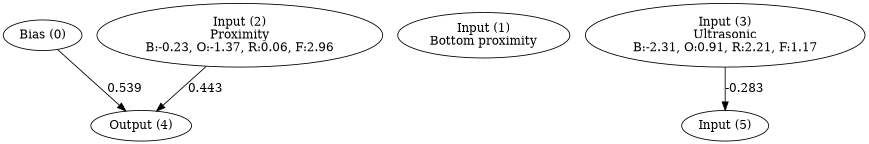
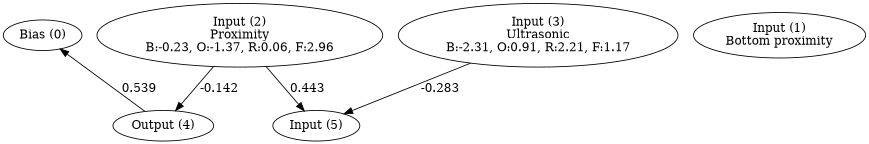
(88, 77) -> (106, 83)
none -> (282, 86)
(205, 89) -> (219, 89)
